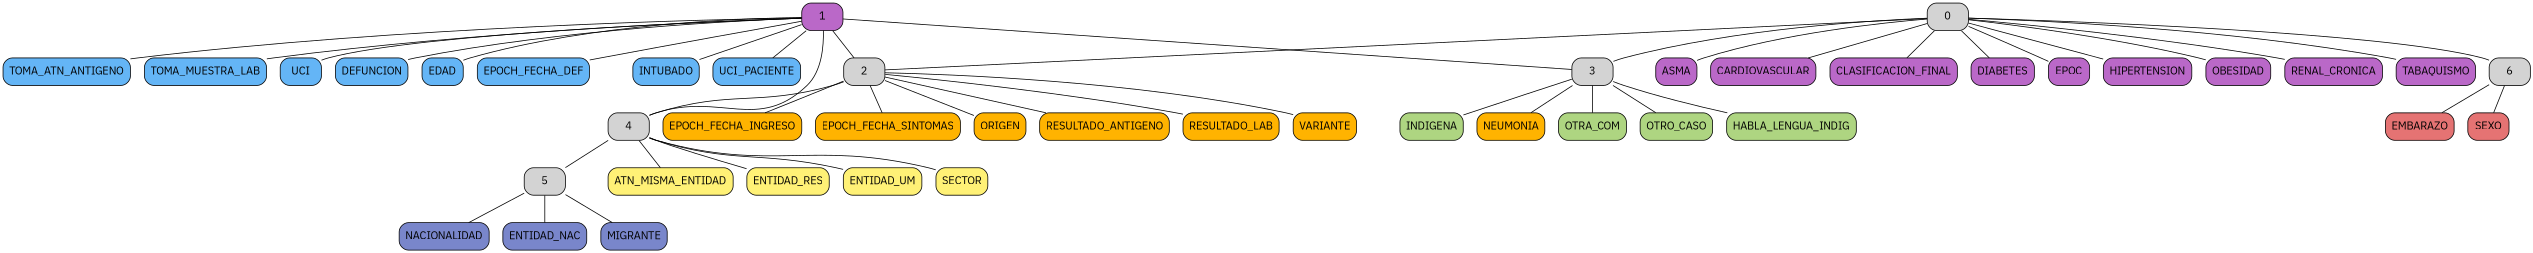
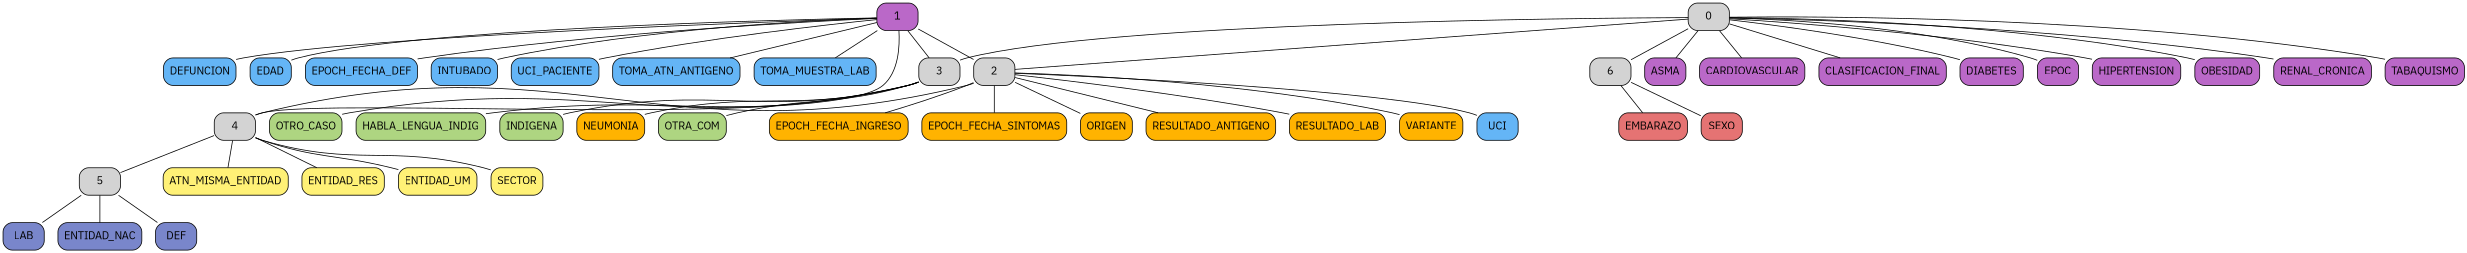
(561, 31) -> (1282, 89)
(444, 236) -> (24, 236)
(634, 236) -> (176, 236)
